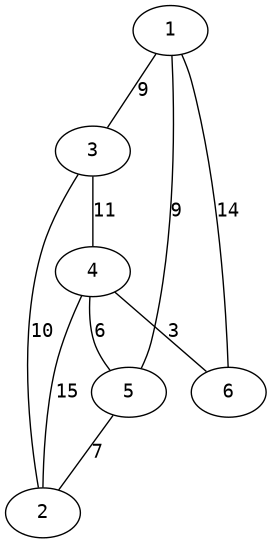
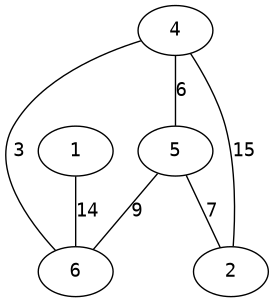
(93, 151) -> none
(170, 214) -> (126, 211)
